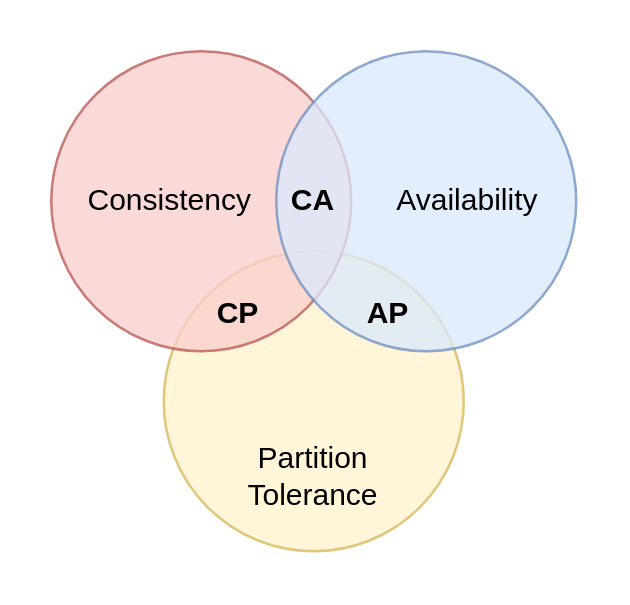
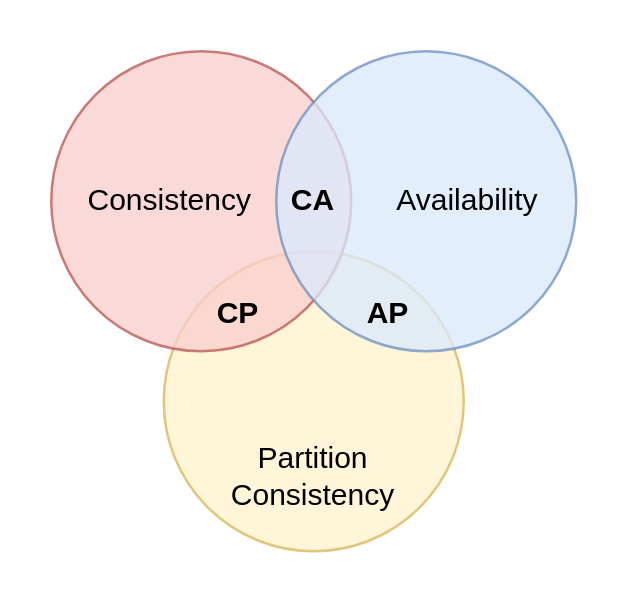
(314, 475) -> (314, 475)
